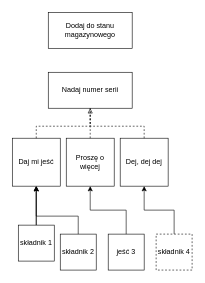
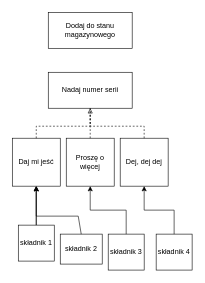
(78, 252) -> (81, 249)
(126, 252) -> (126, 252)
(174, 252) -> (174, 252)
